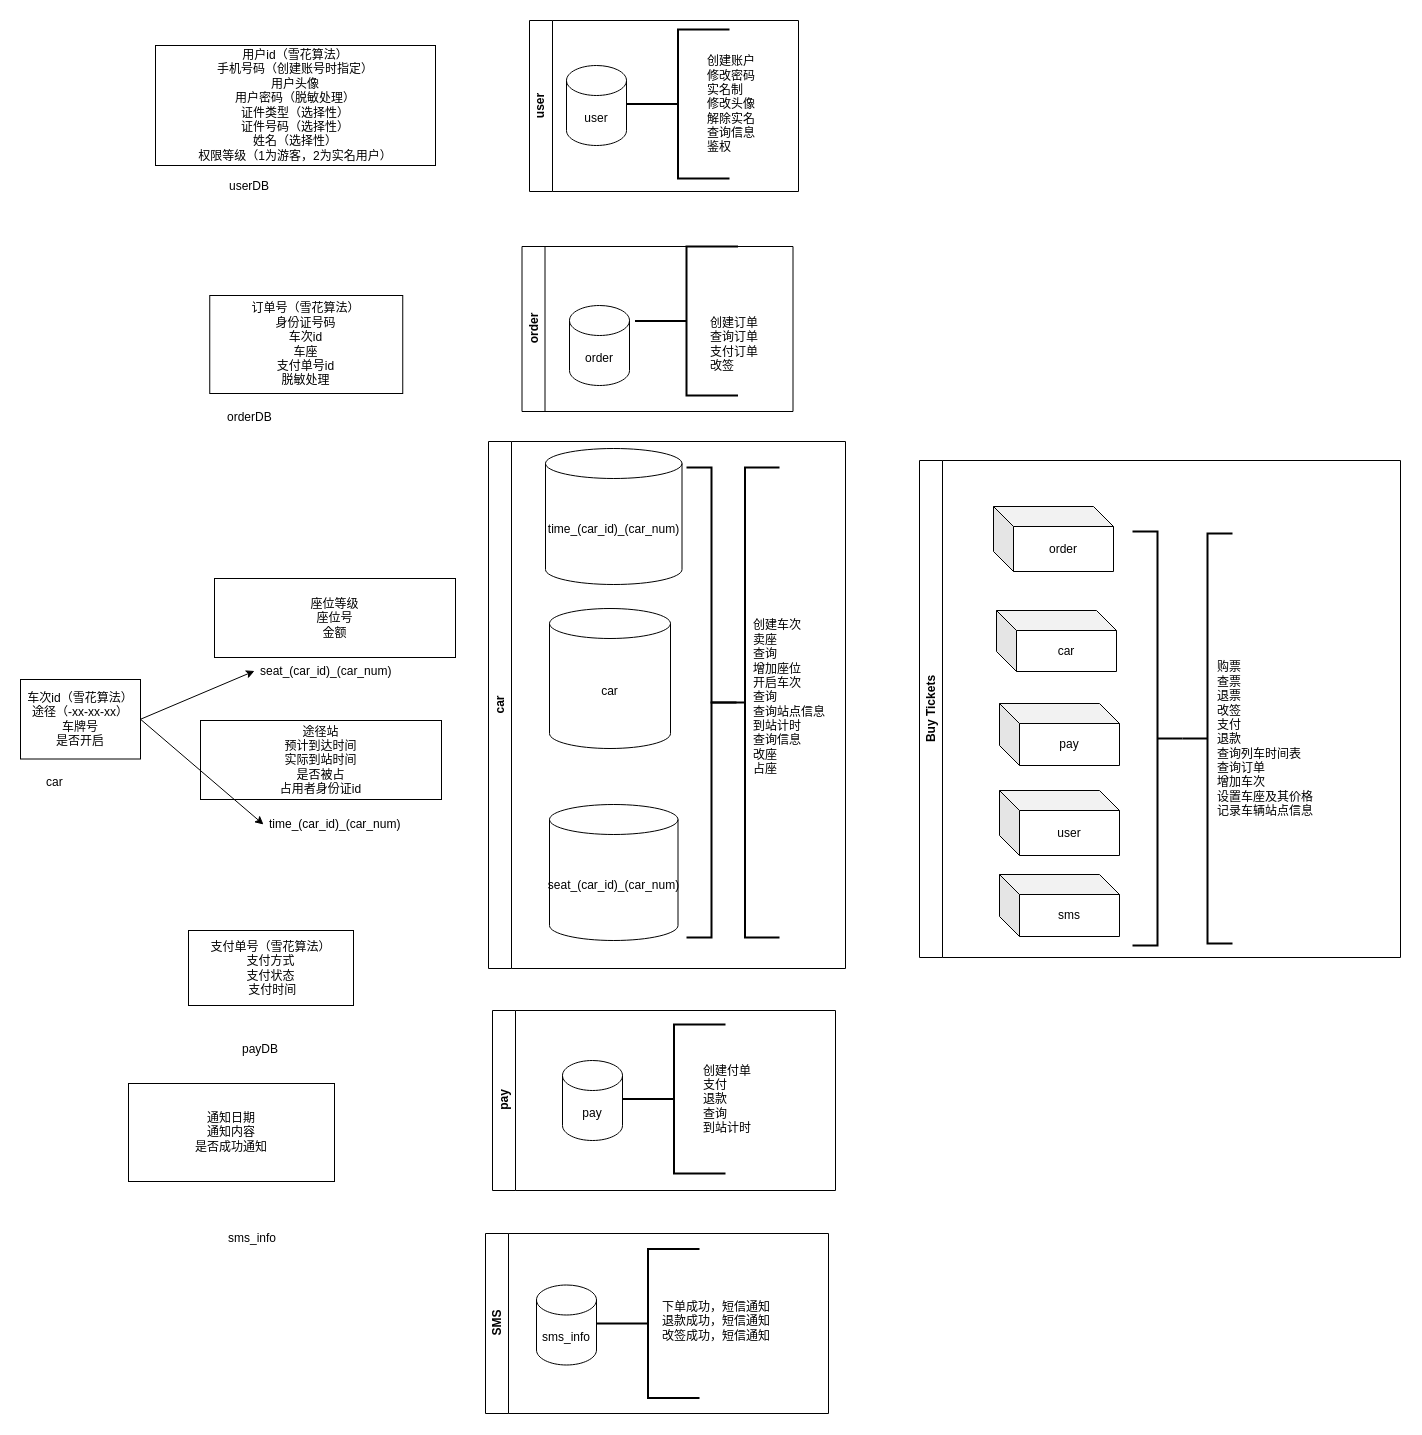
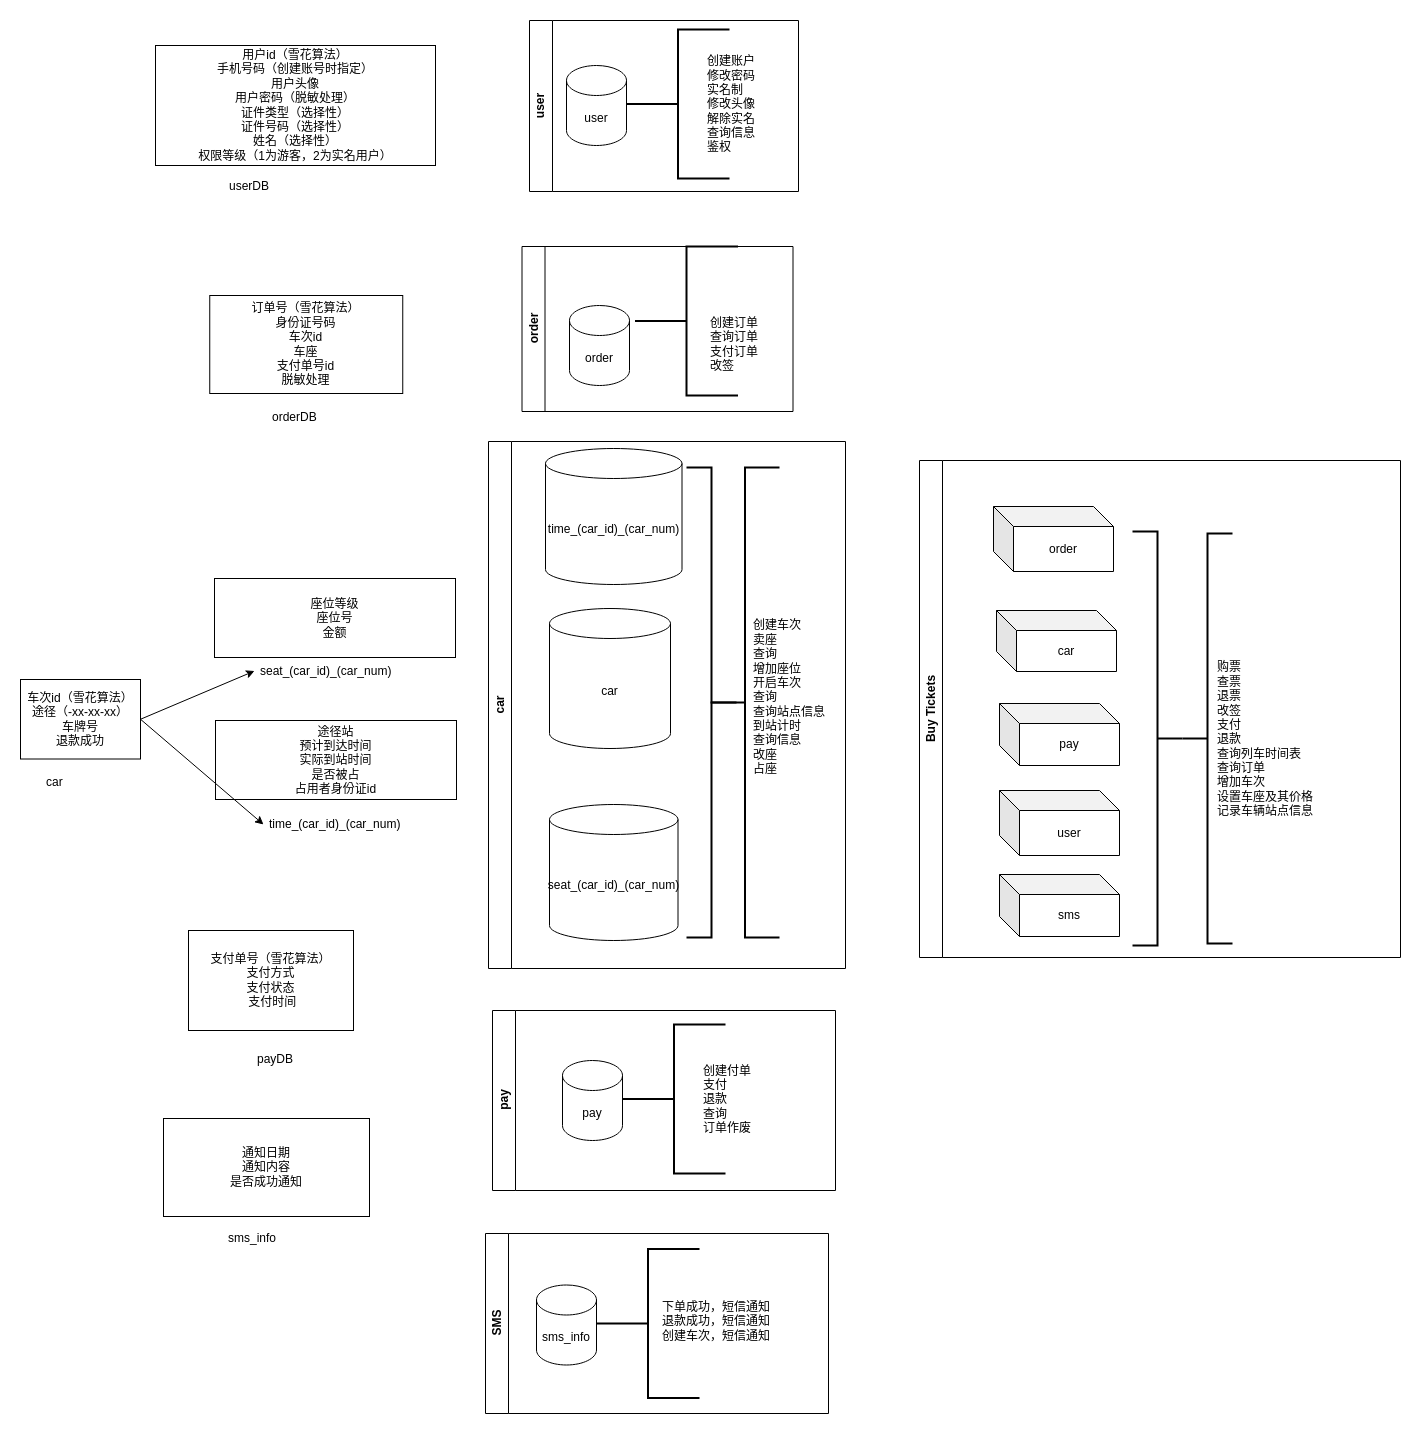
(261, 418) -> (306, 418)
(81, 720) -> (81, 720)
(321, 760) -> (336, 760)
(271, 968) -> (271, 981)
(277, 1050) -> (292, 1060)
(728, 1100) -> (728, 1100)
(232, 1133) -> (267, 1168)
(717, 1322) -> (717, 1322)
